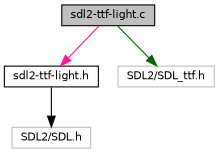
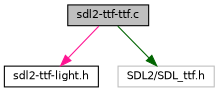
(108, 15) -> (108, 15)
(51, 138) -> none
